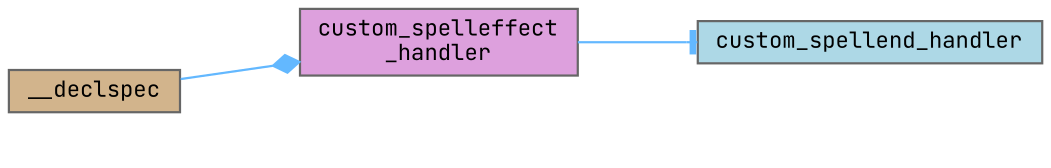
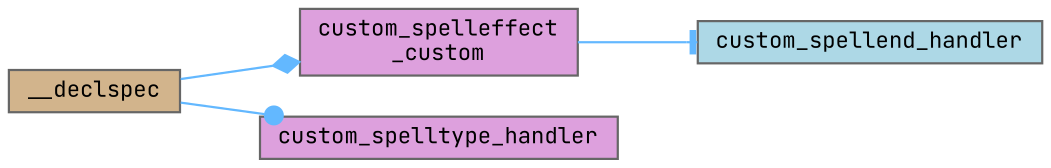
(439, 42) -> (439, 42)
none -> (439, 138)
